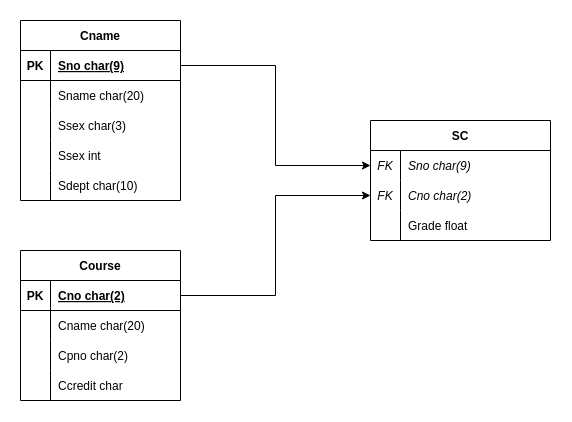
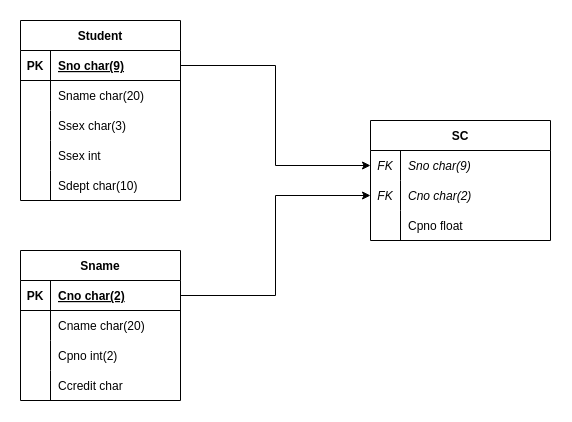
(100, 36) -> (100, 36)
(442, 226) -> (438, 226)
(100, 266) -> (100, 266)
(97, 356) -> (92, 356)
